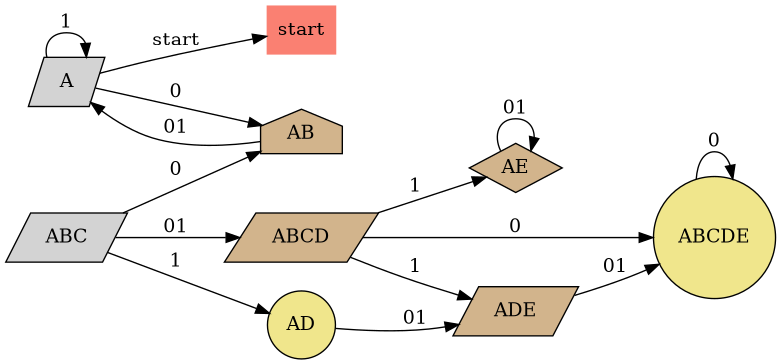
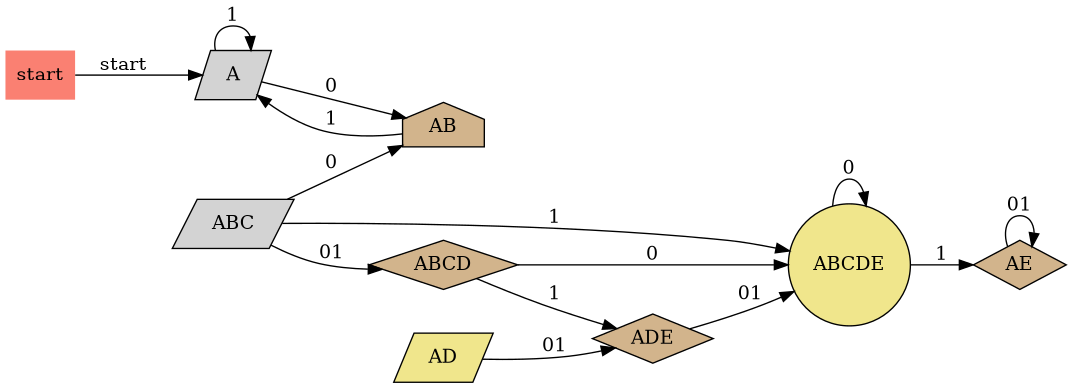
(176, 55) -> (132, 75)
(176, 128) -> (332, 119)
(426, 197) -> (935, 265)
(301, 238) -> (443, 265)
(182, 281) -> (530, 227)
(516, 311) -> (653, 339)
(301, 325) -> (443, 358)
